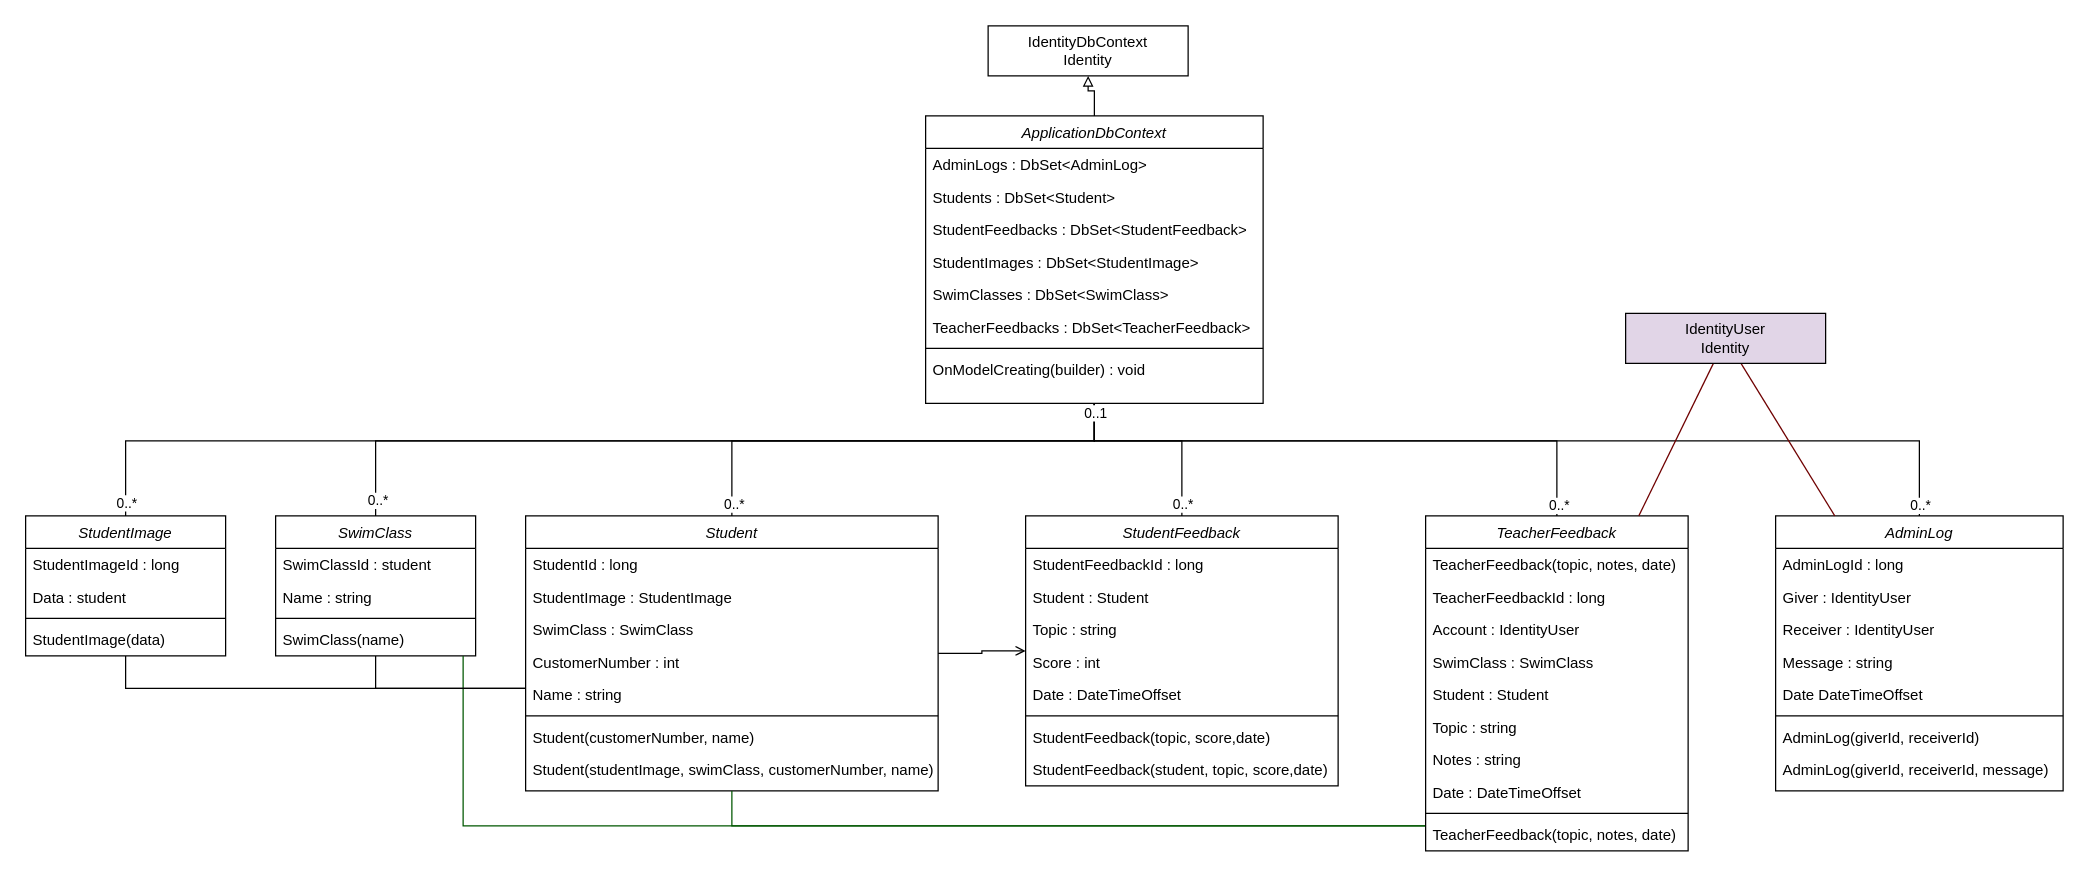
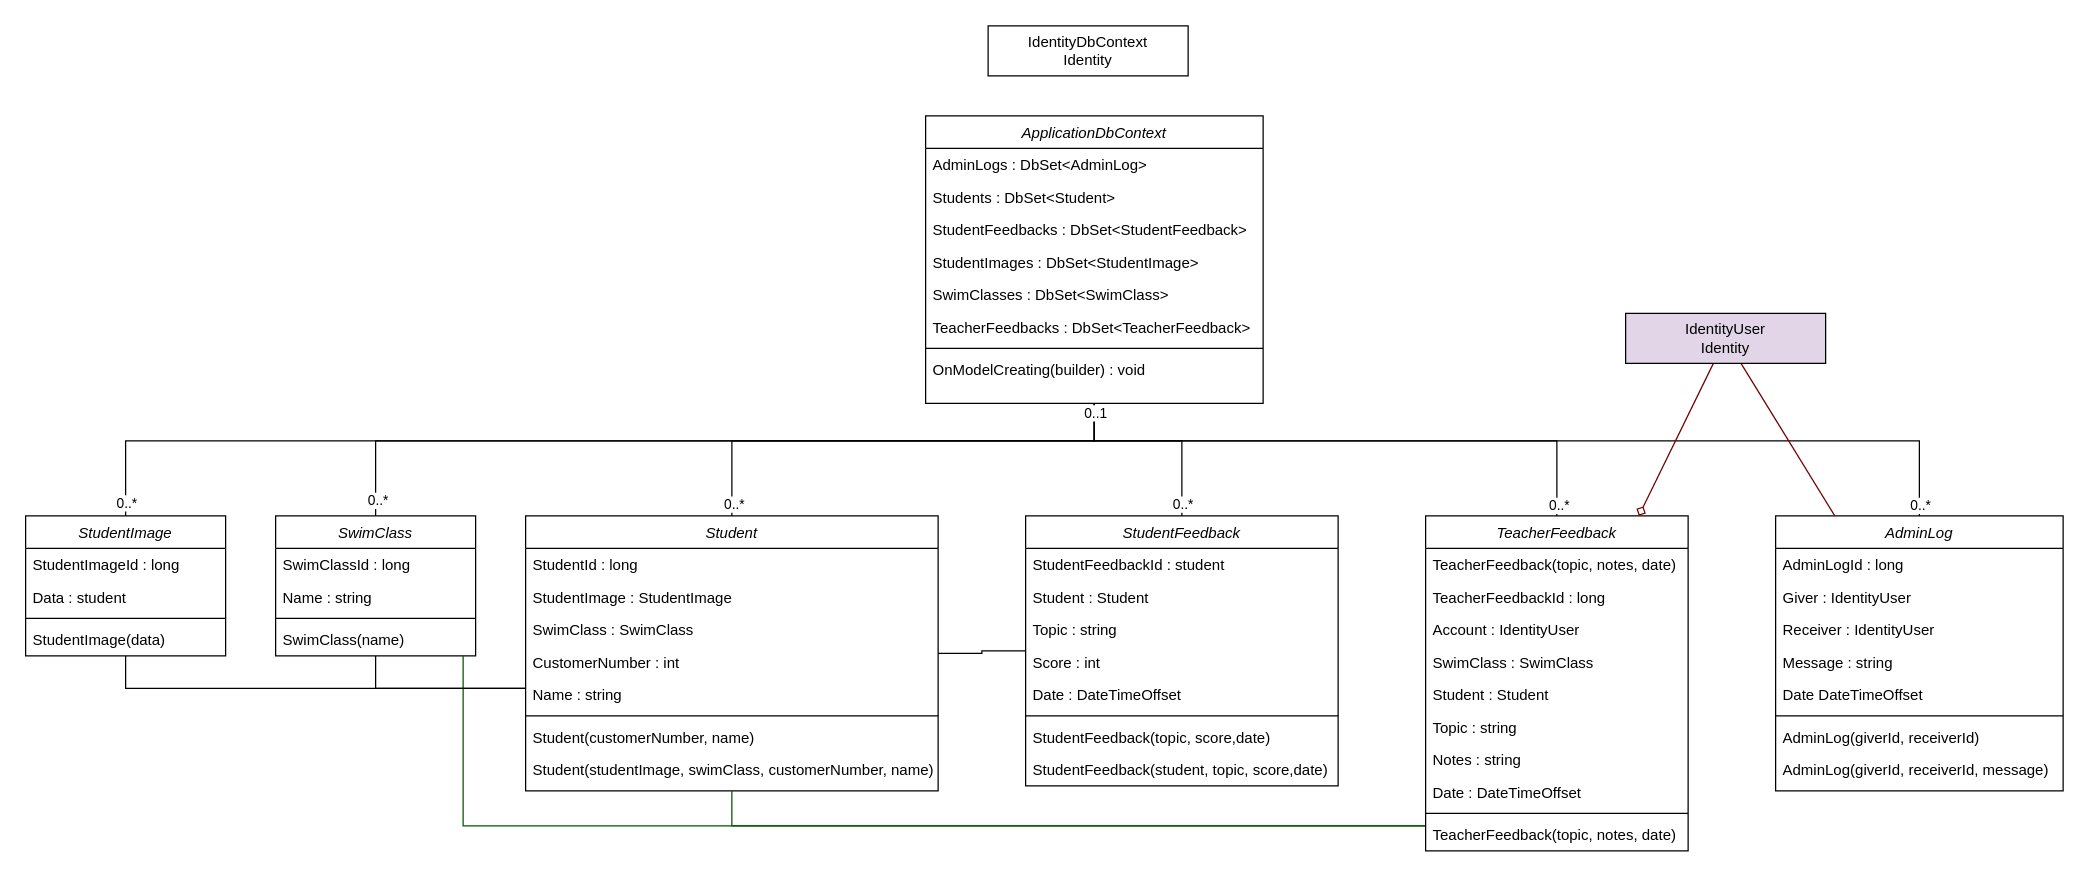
(1094, 99) -> none
(1641, 510) -> (1643, 506)
(361, 565) -> (346, 565)
(1126, 565) -> (1140, 565)
(1019, 651) -> (1019, 651)
